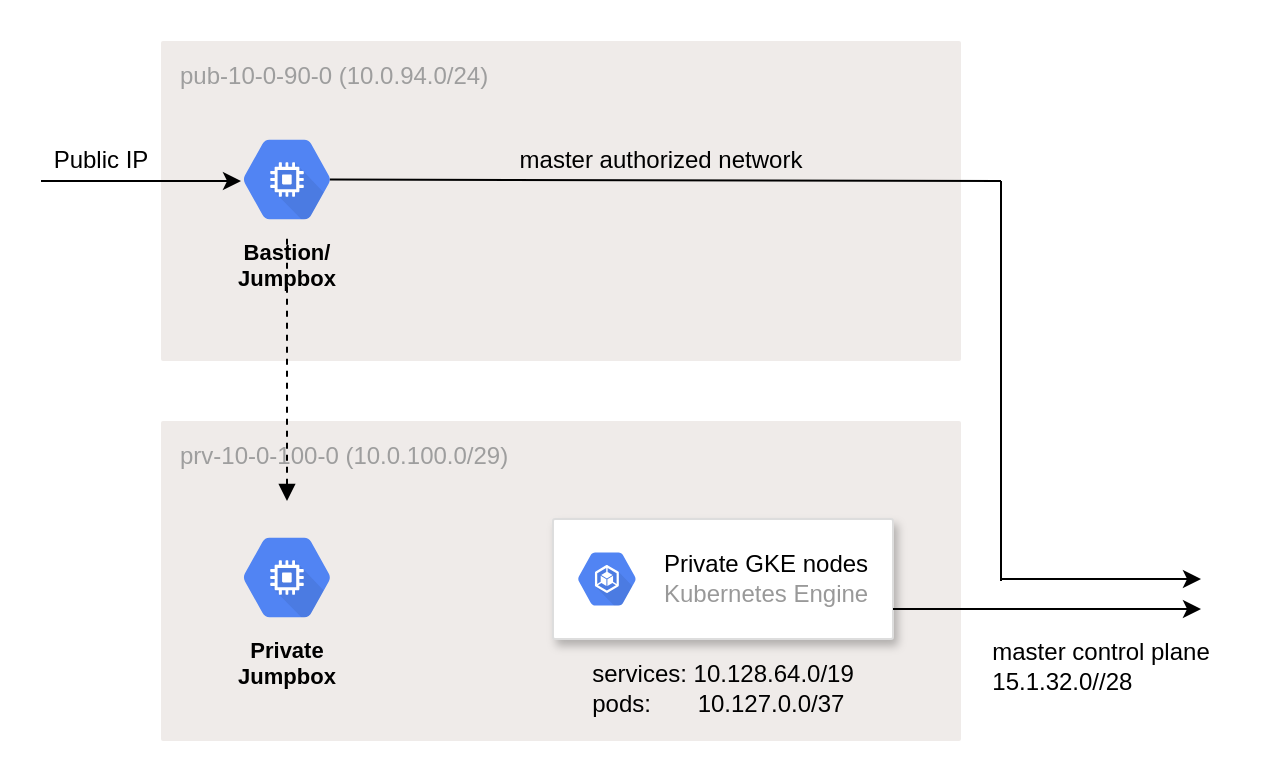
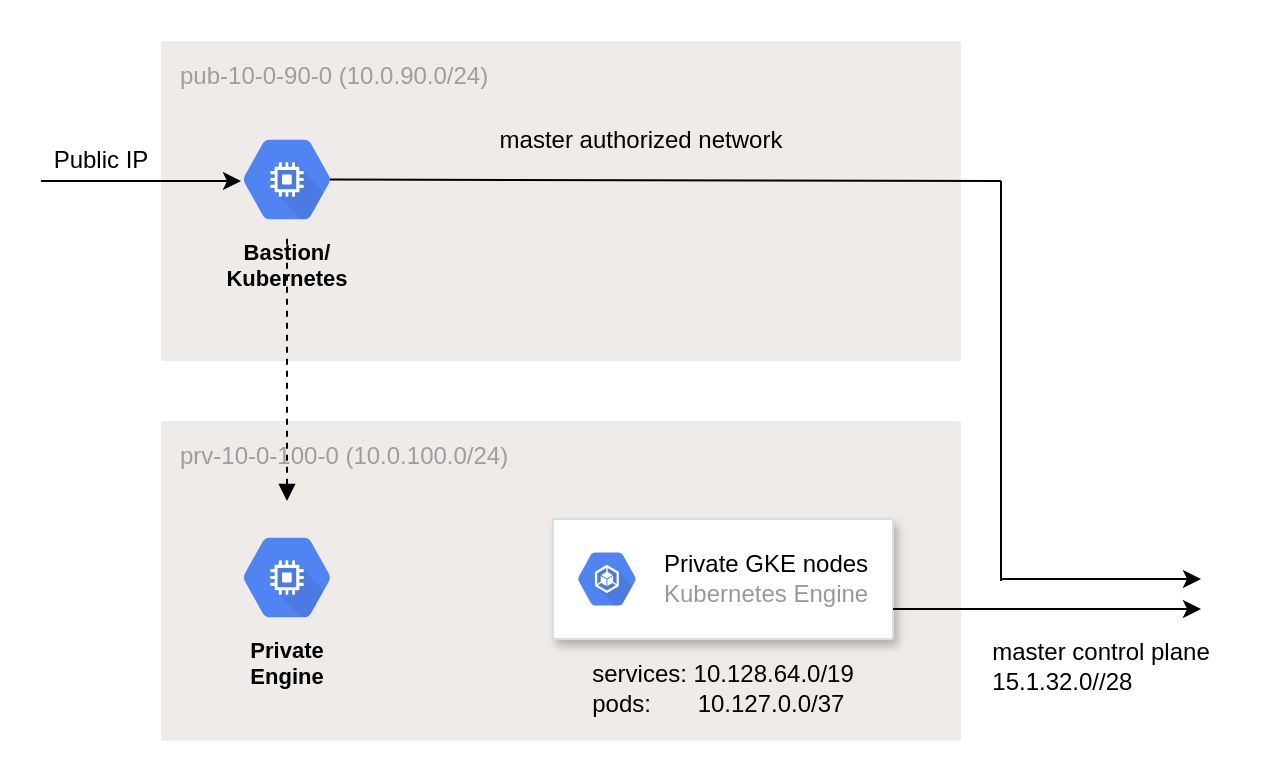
(357, 77) -> (357, 77)
(661, 161) -> (641, 141)
(288, 267) -> (288, 267)
(370, 457) -> (370, 457)
(288, 665) -> (288, 665)
